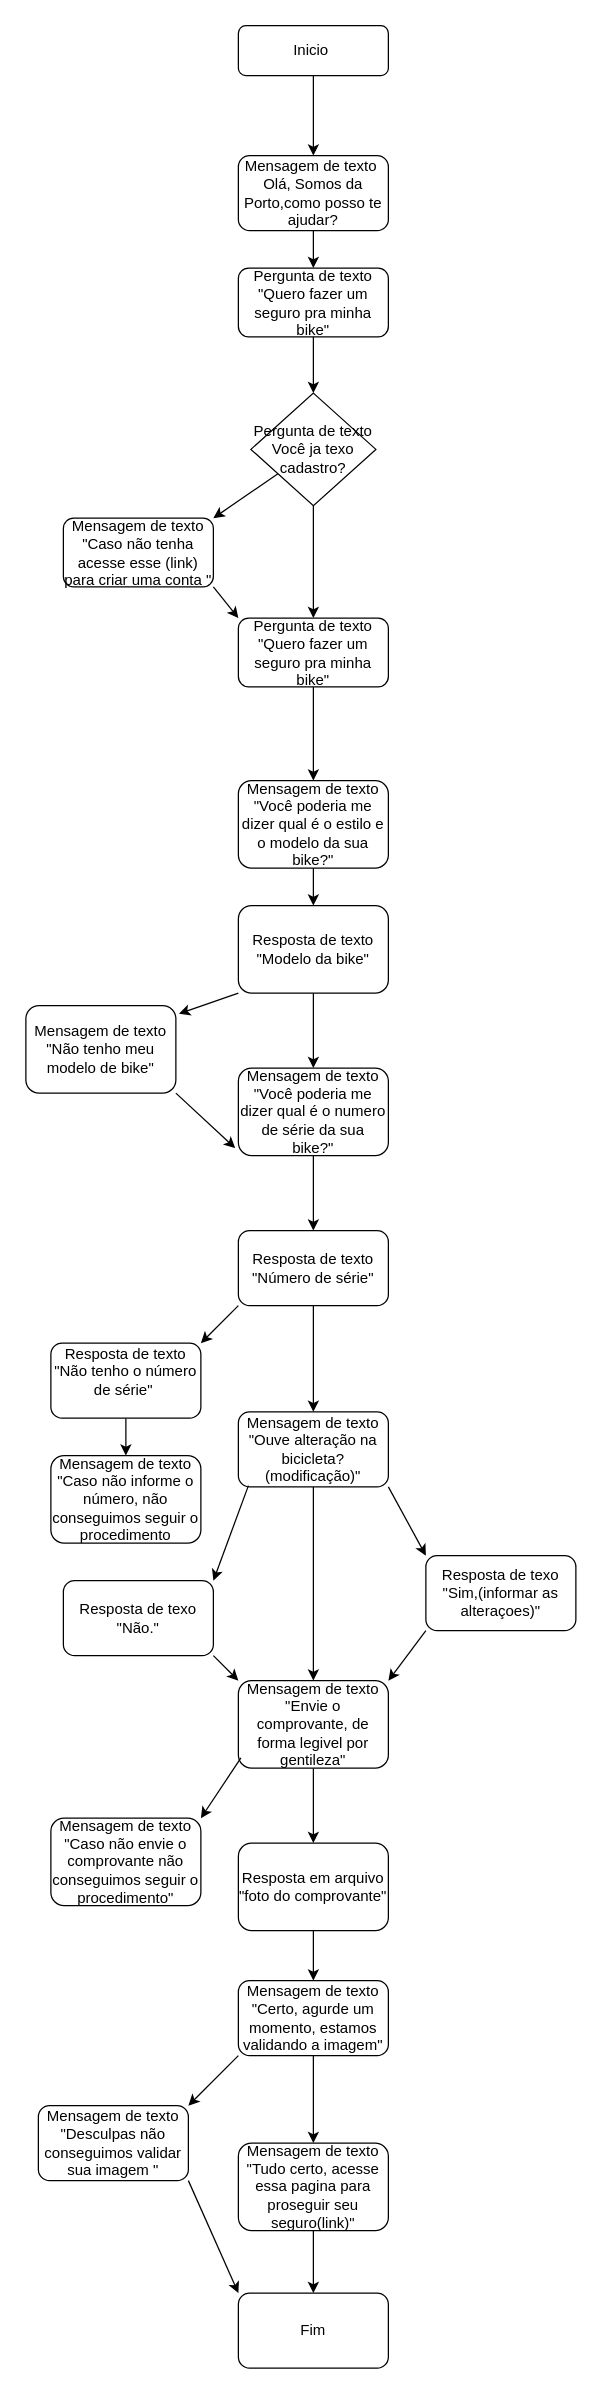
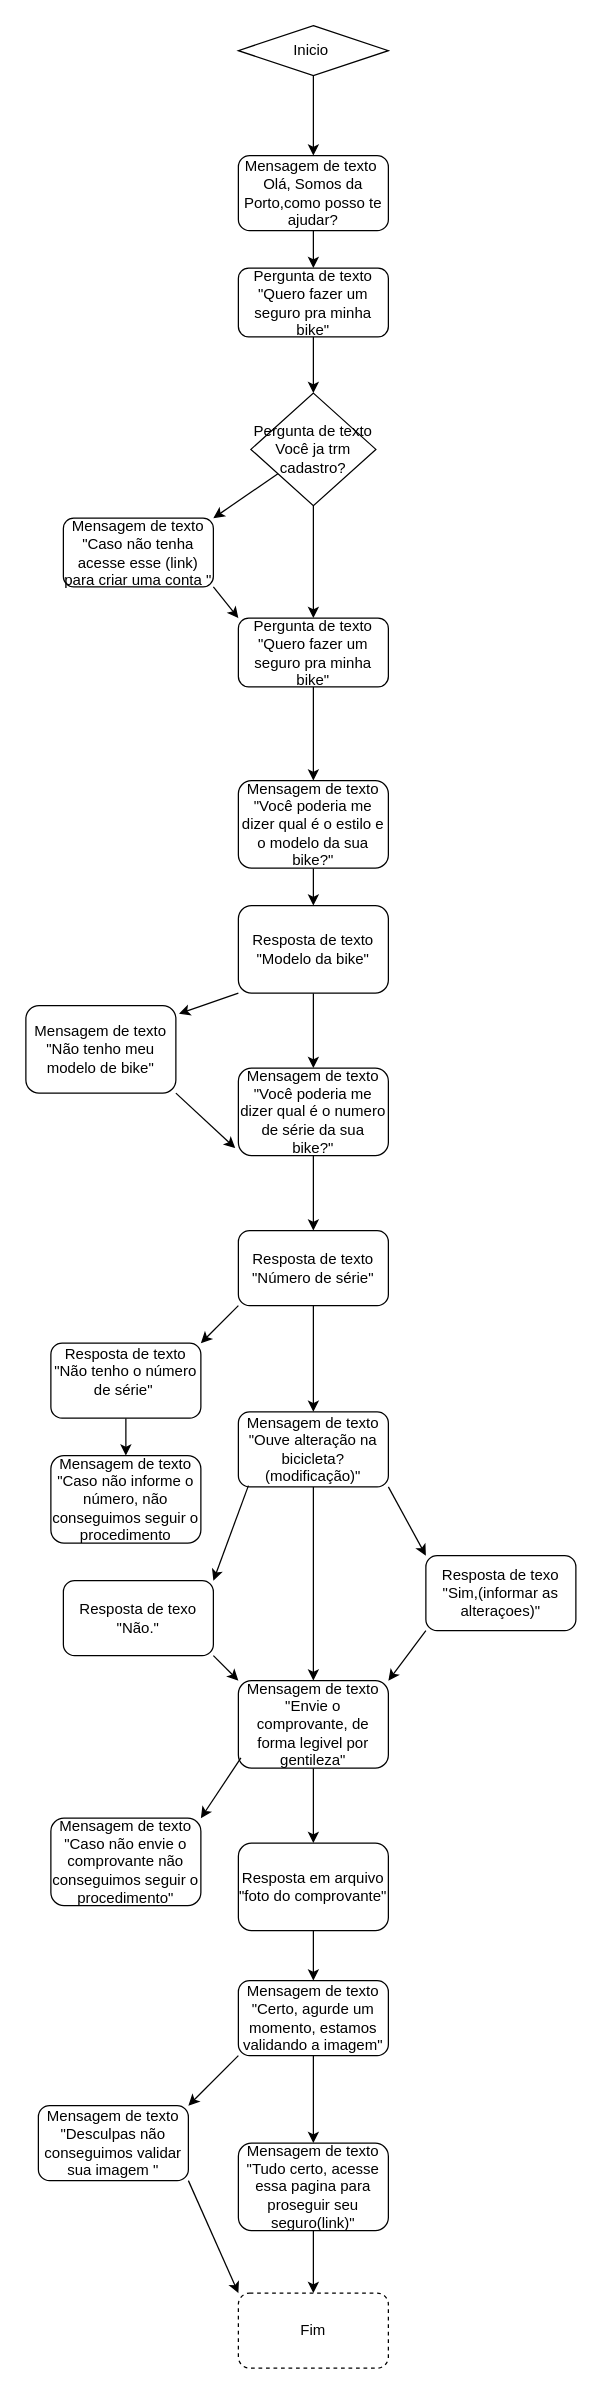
(313, 51) -> (313, 51)
(313, 449) -> (313, 449)
(313, 2331) -> (313, 2331)
